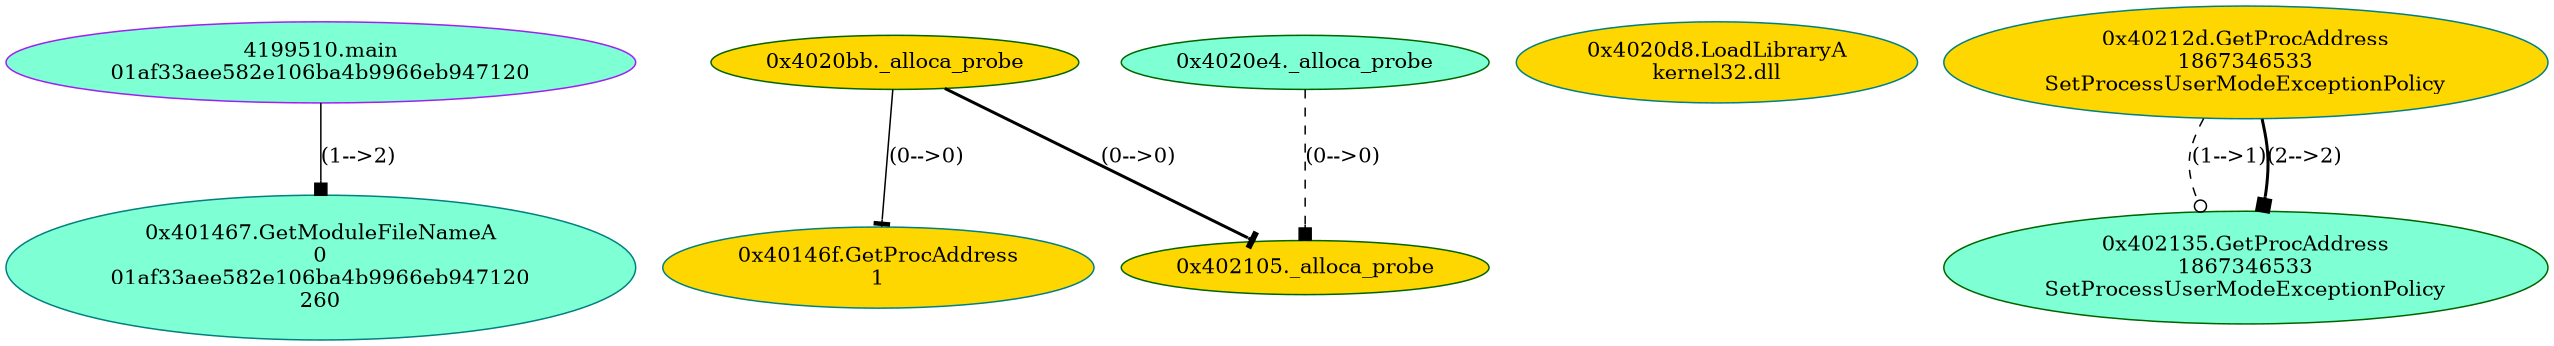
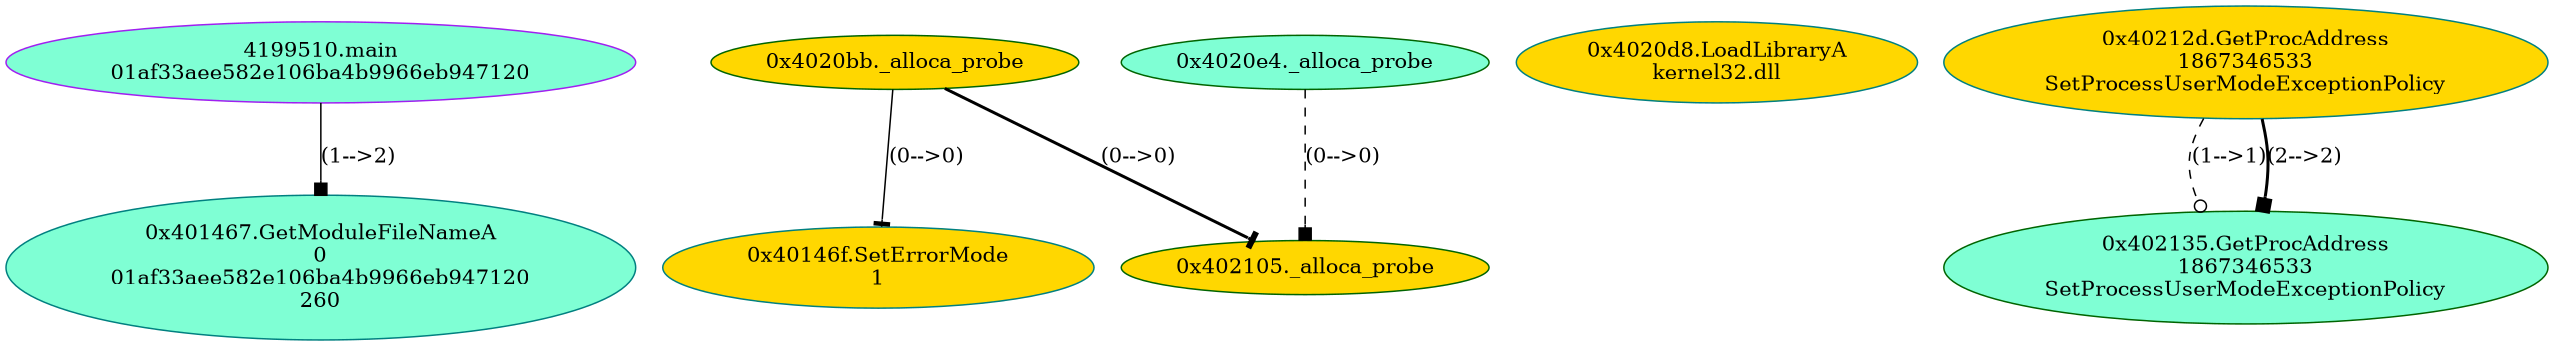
(878, 268) -> (878, 268)
